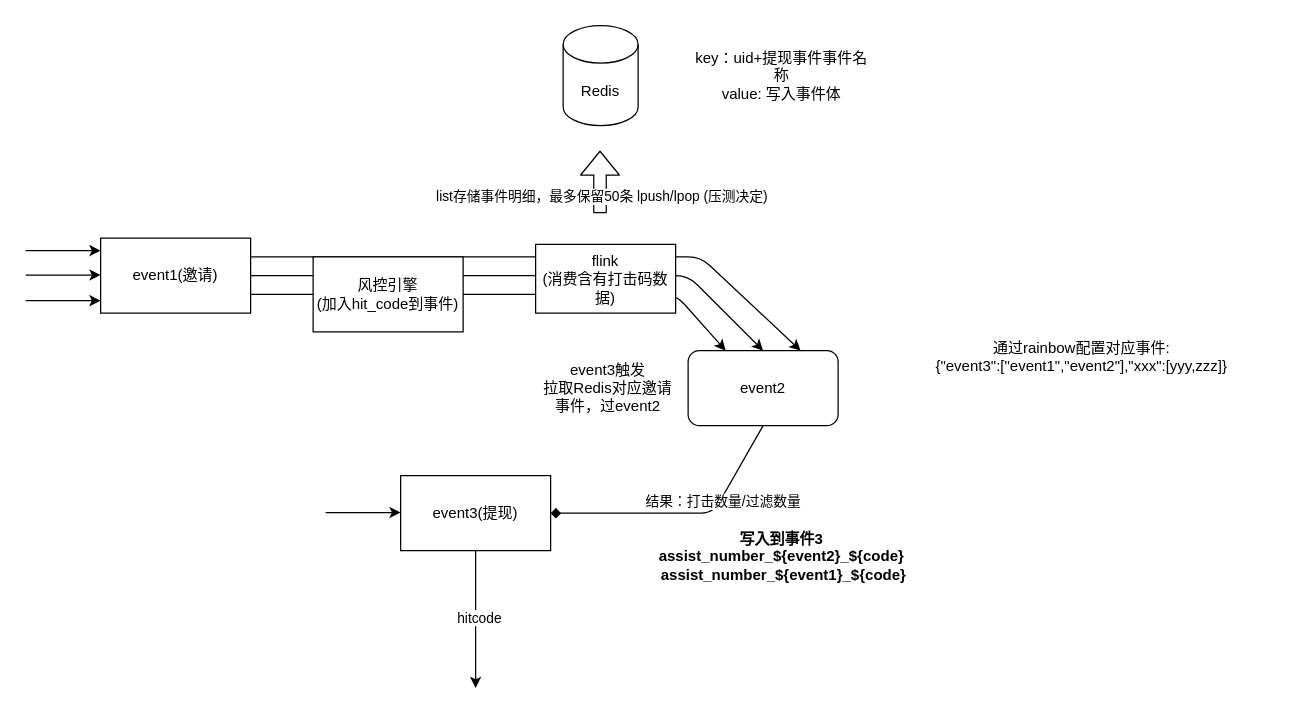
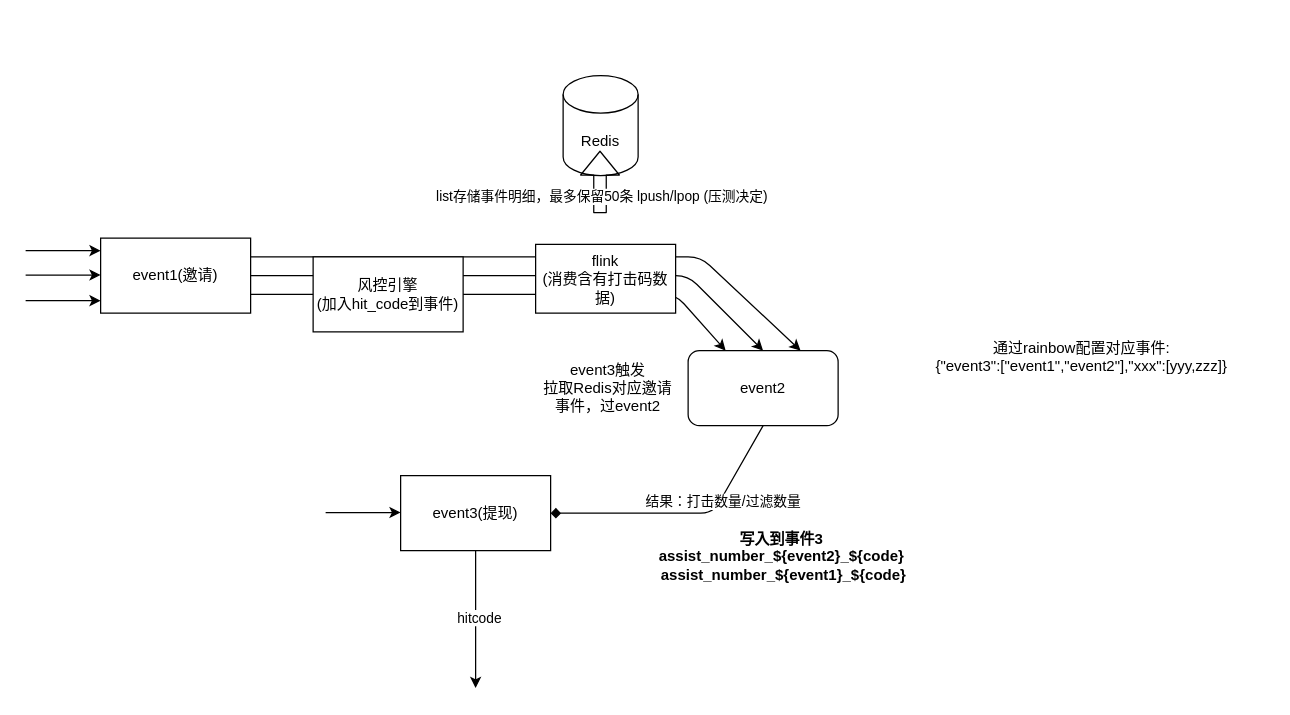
(601, 76) -> (601, 126)
(782, 76) -> none
